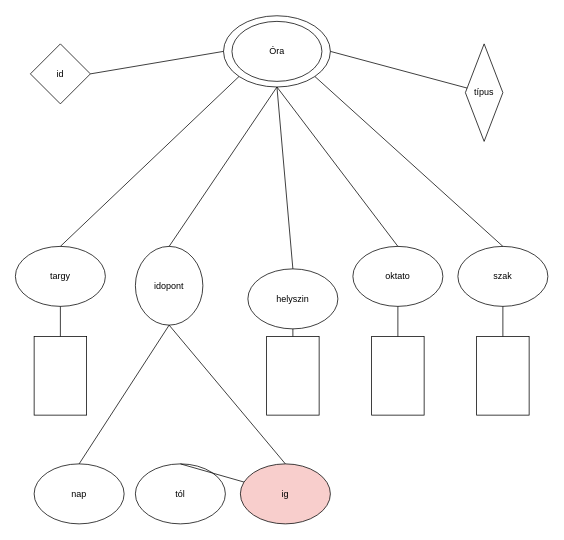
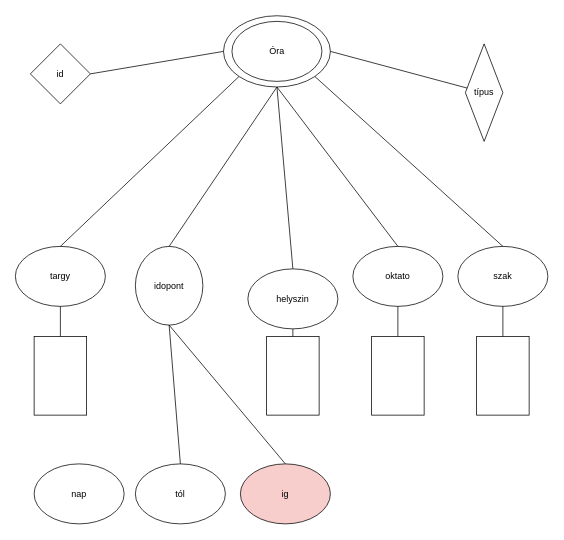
(123, 396) -> none
(212, 473) -> (175, 397)
